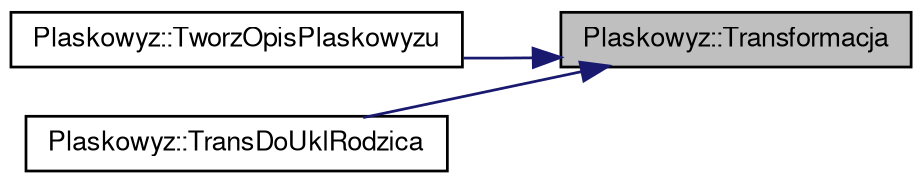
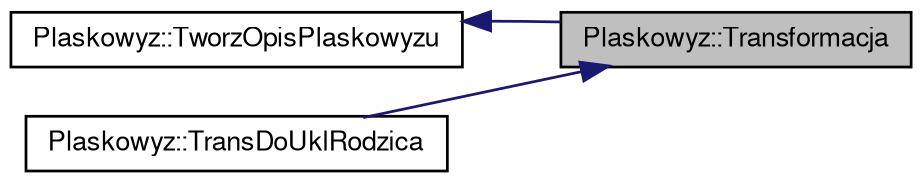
(498, 58) -> (526, 21)
